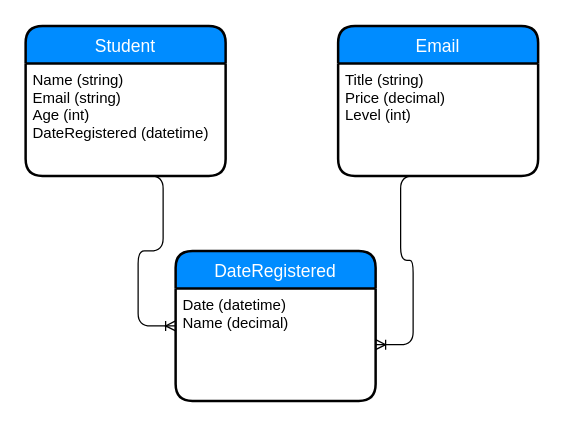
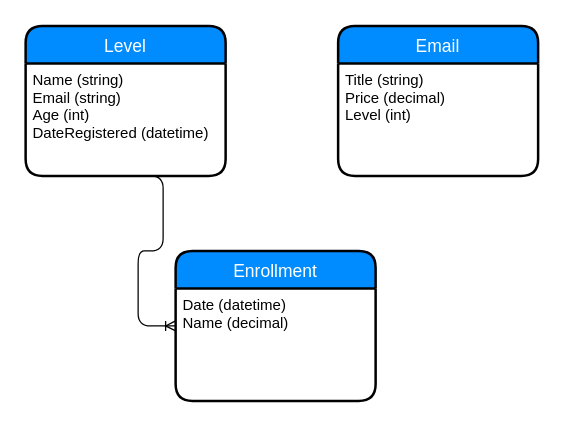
(125, 45) -> (125, 45)
(275, 270) -> (275, 270)
(413, 274) -> none
